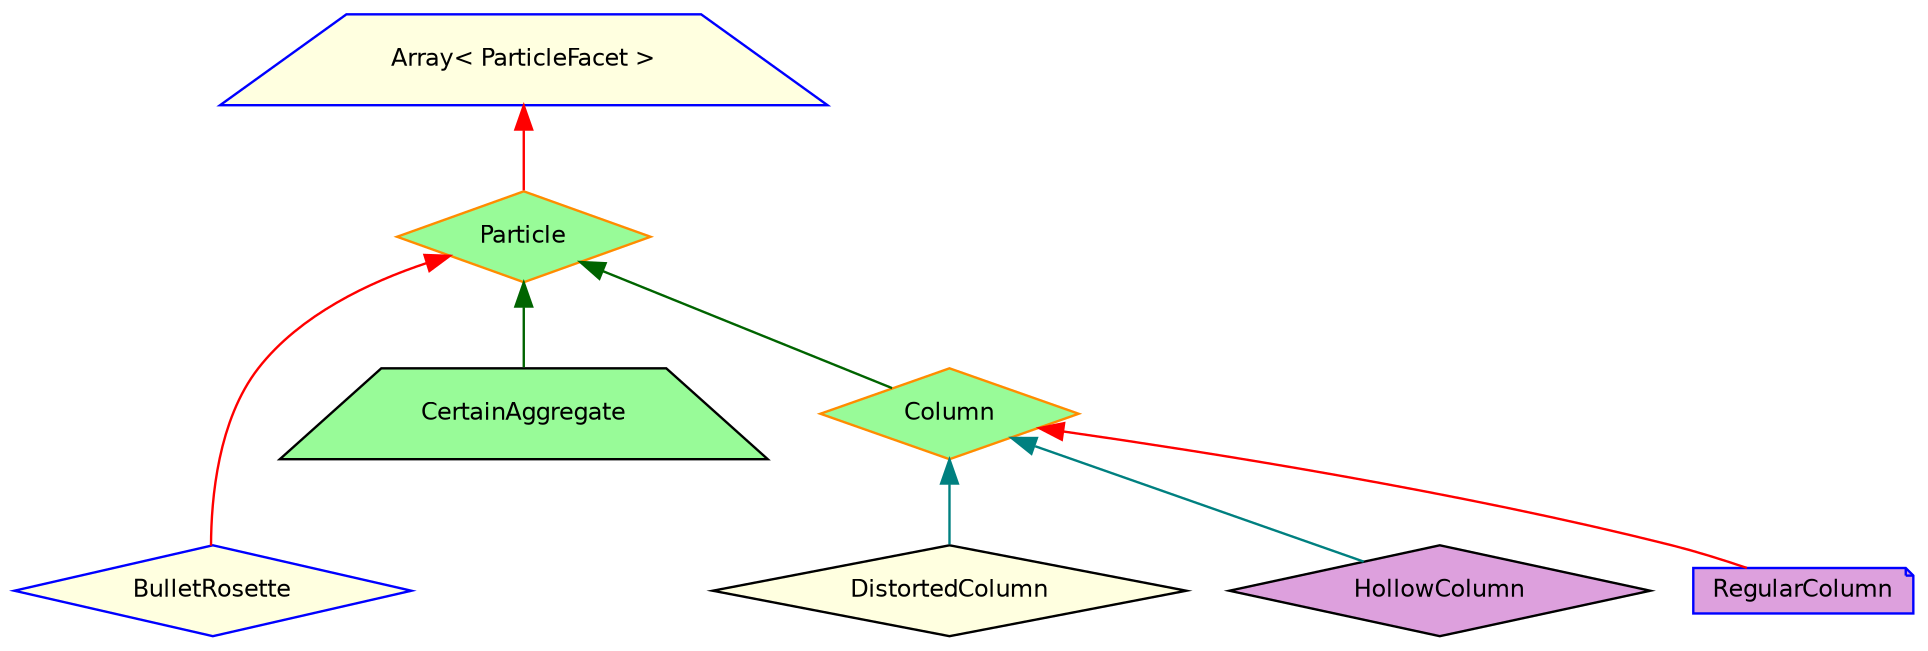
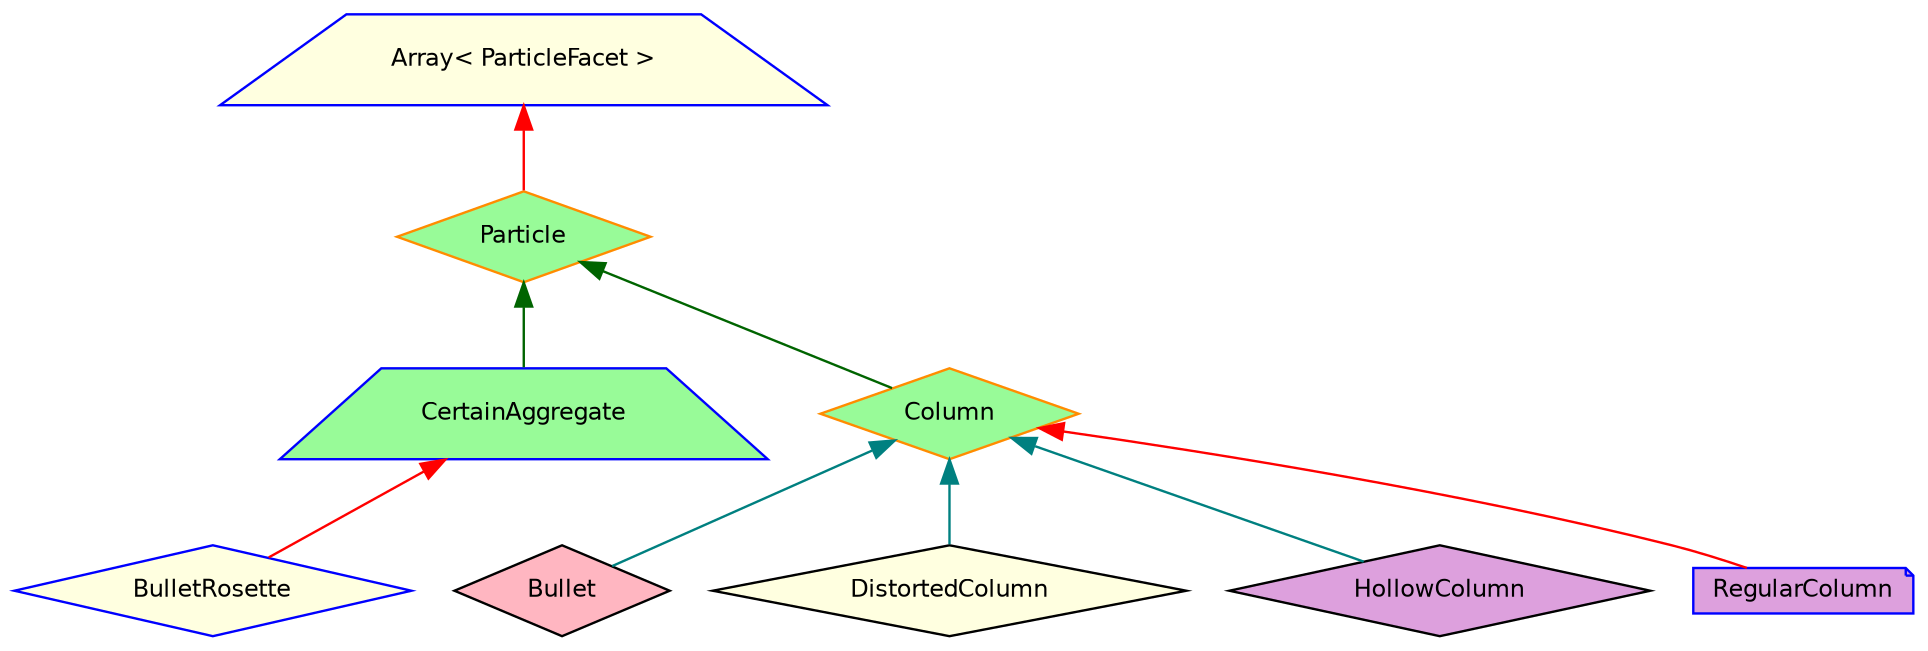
(263, 363) -> (346, 514)
(524, 414) -> (524, 414)
none -> (562, 591)
